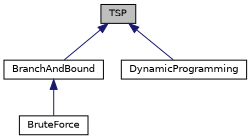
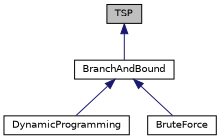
(155, 45) -> (92, 101)
